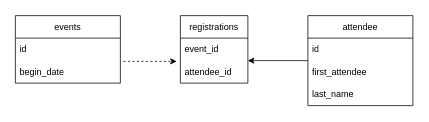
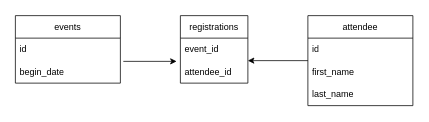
(147, 61) -> (147, 61)
(346, 72) -> (336, 72)
